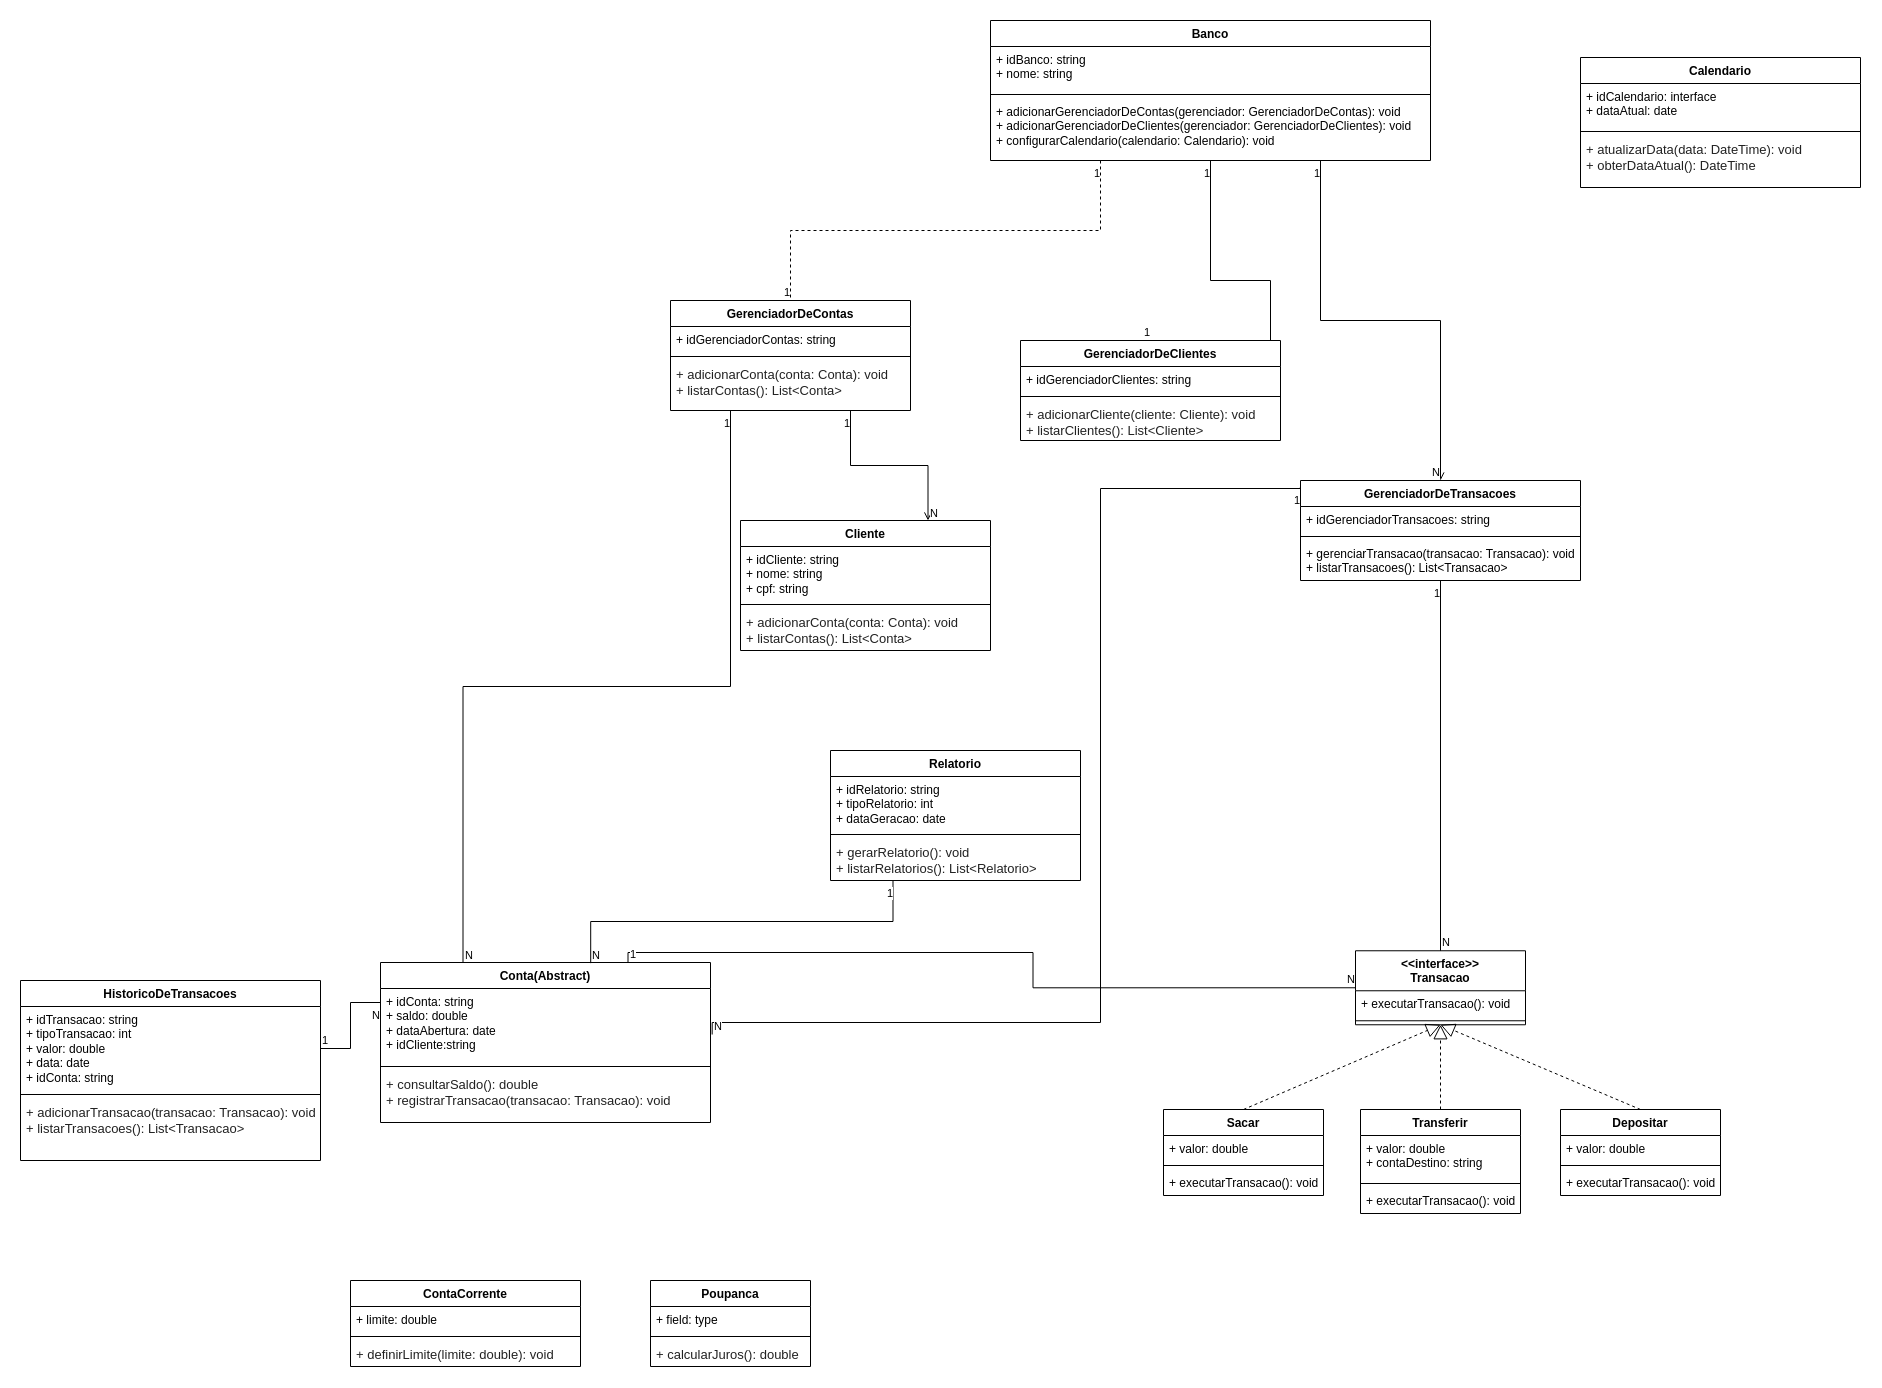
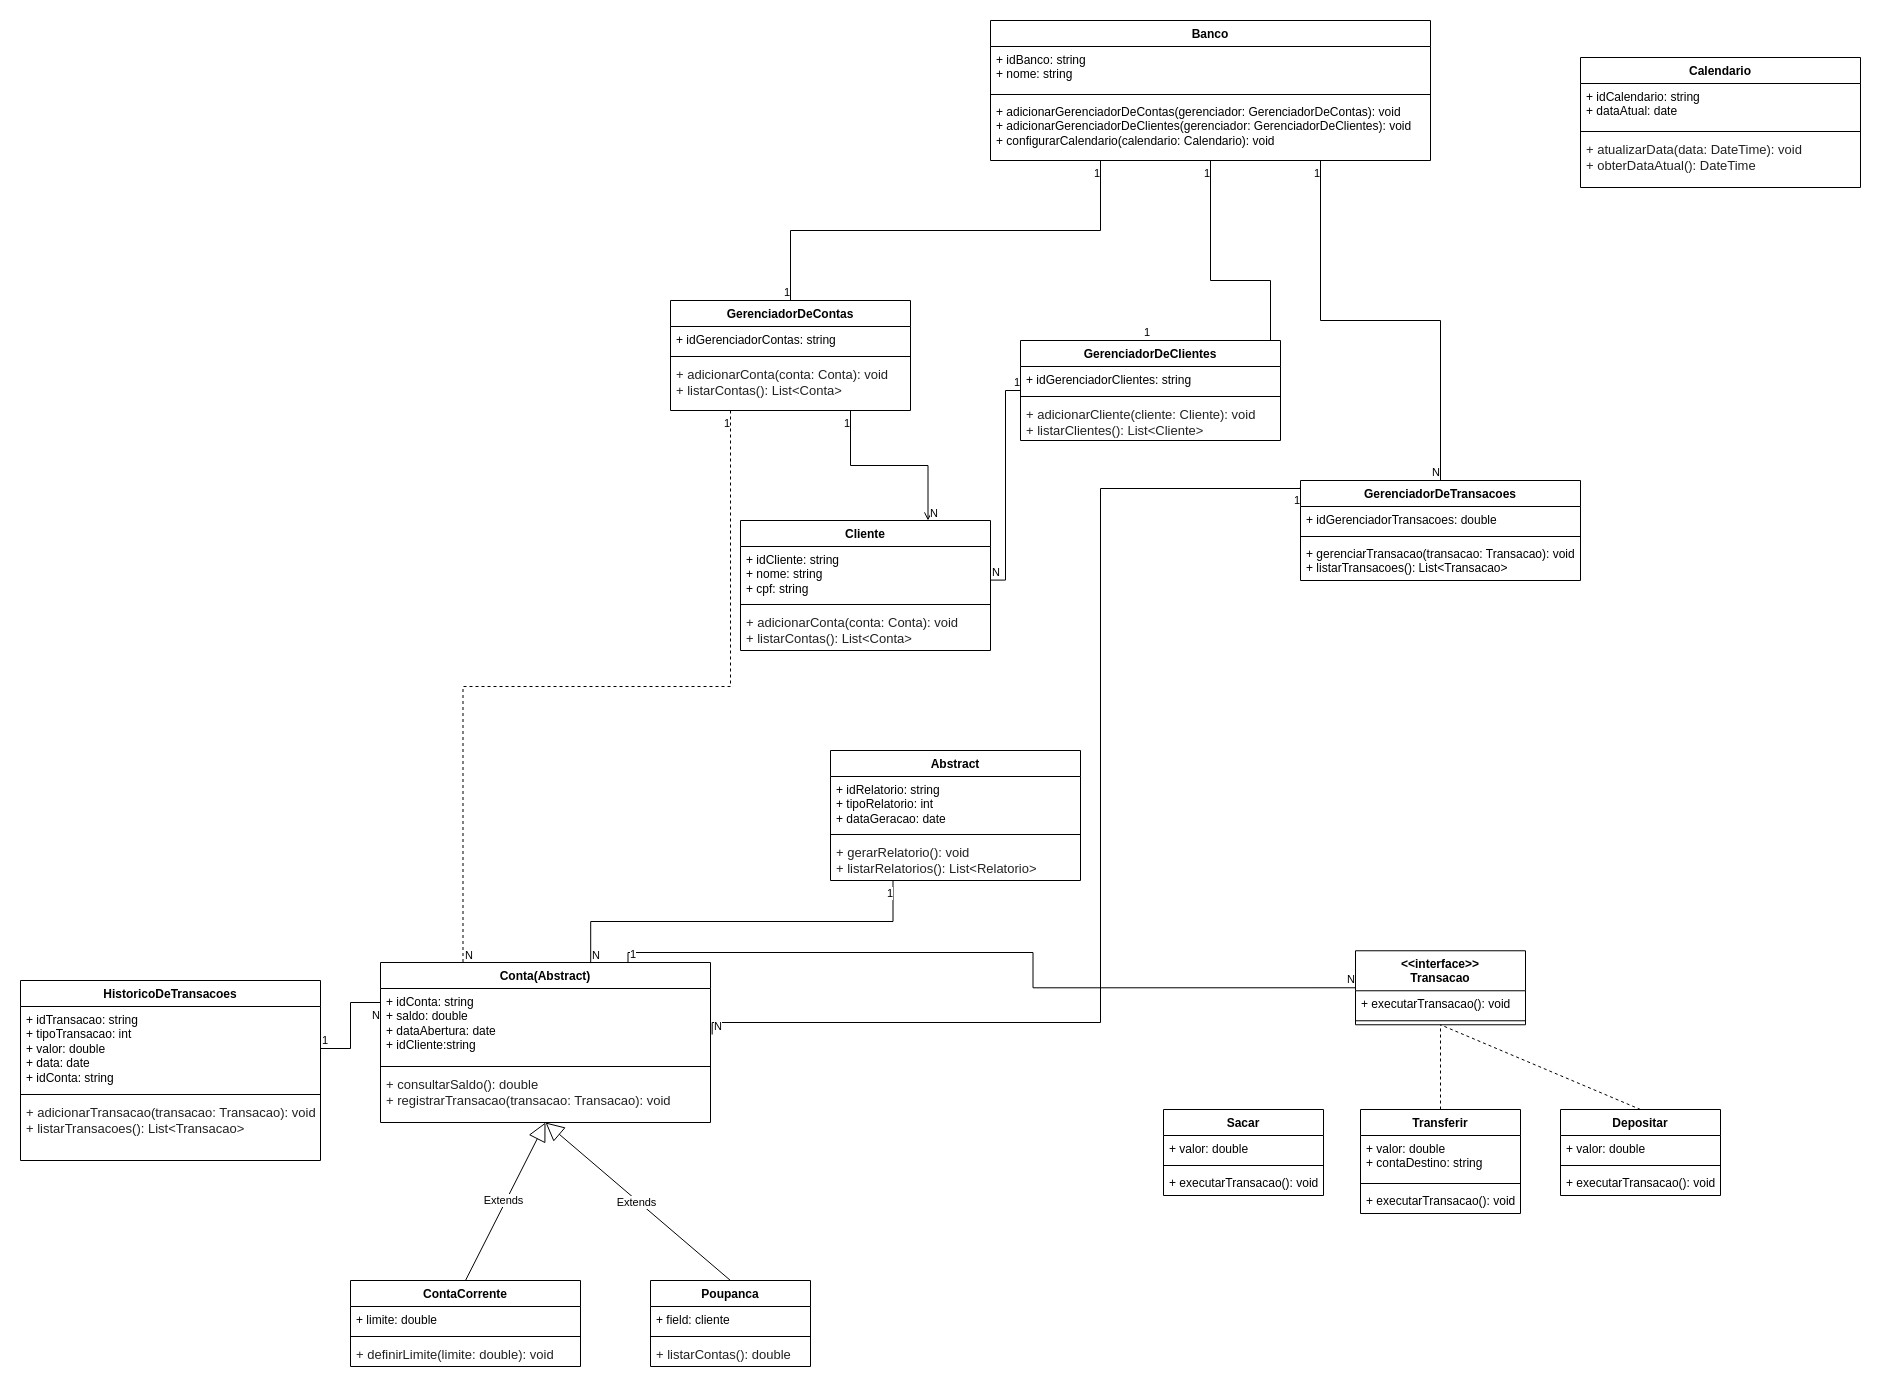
(1660, 105) -> (1650, 105)
(946, 231) -> (946, 231)
(1441, 475) -> (1441, 475)
none -> (1006, 485)
(1408, 521) -> (1408, 521)
(597, 687) -> (597, 687)
(956, 765) -> (956, 765)
(1441, 766) -> none
(1454, 1031) -> (1449, 1028)
(1441, 1040) -> (1441, 1033)
(1336, 1070) -> none
none -> (645, 1208)
none -> (501, 1210)
(692, 1321) -> (699, 1321)
(731, 1355) -> (728, 1355)
